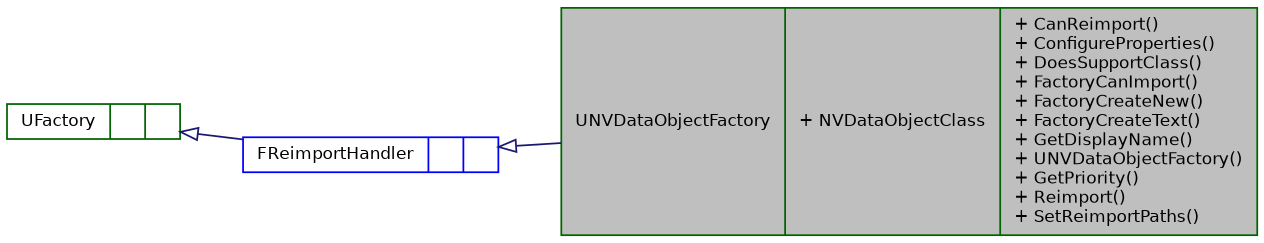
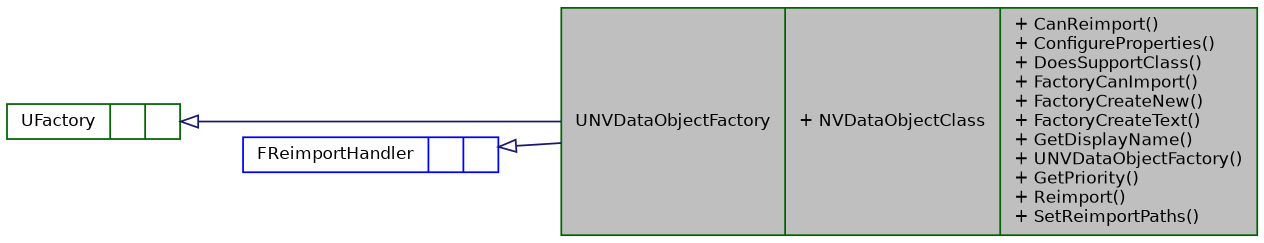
(220, 137) -> (380, 122)
